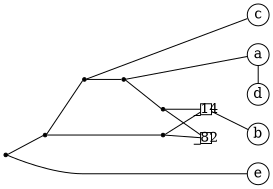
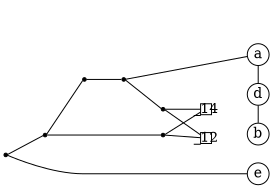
(258, 15) -> none
(230, 121) -> (258, 114)
(206, 138) -> (206, 138)
